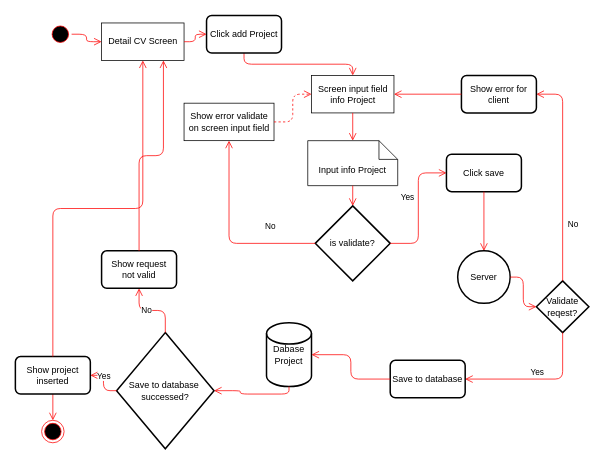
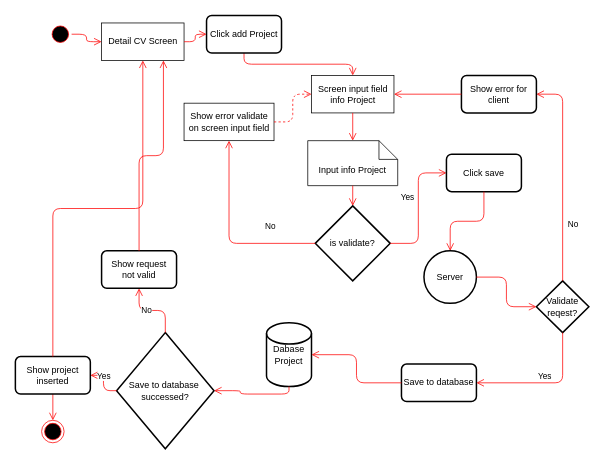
(484, 277) -> (450, 277)
(428, 379) -> (439, 383)
